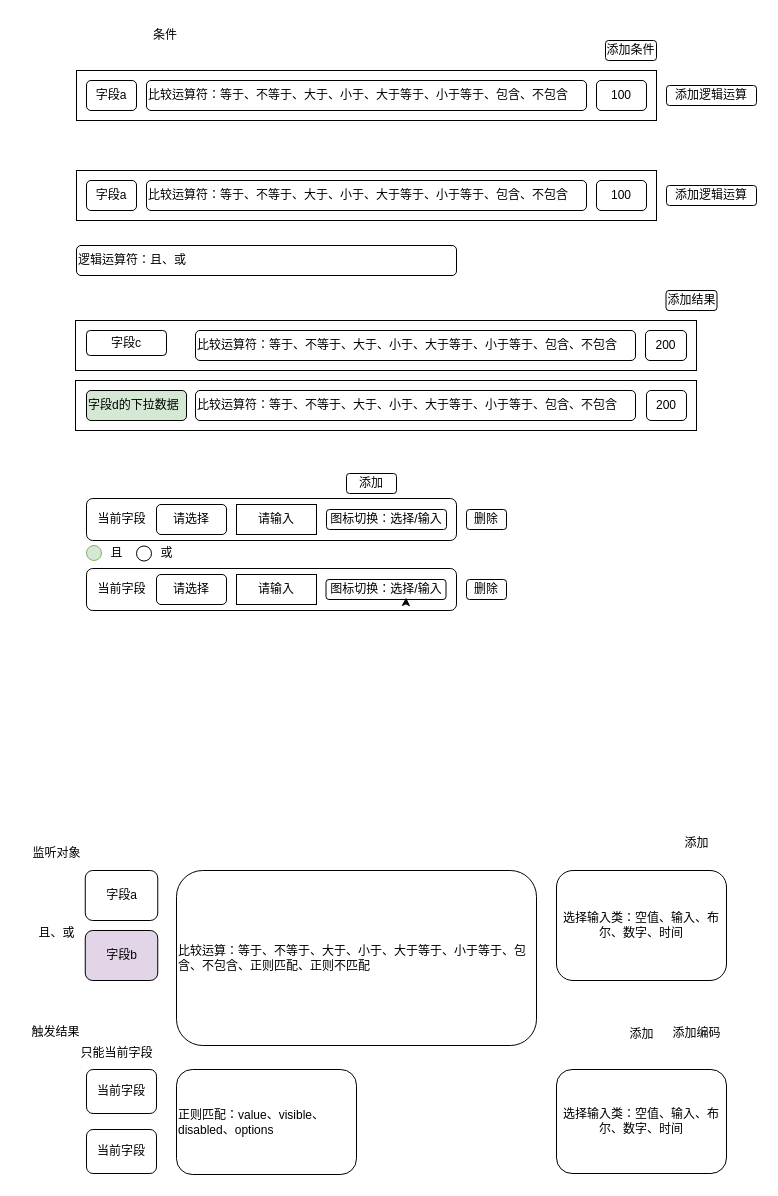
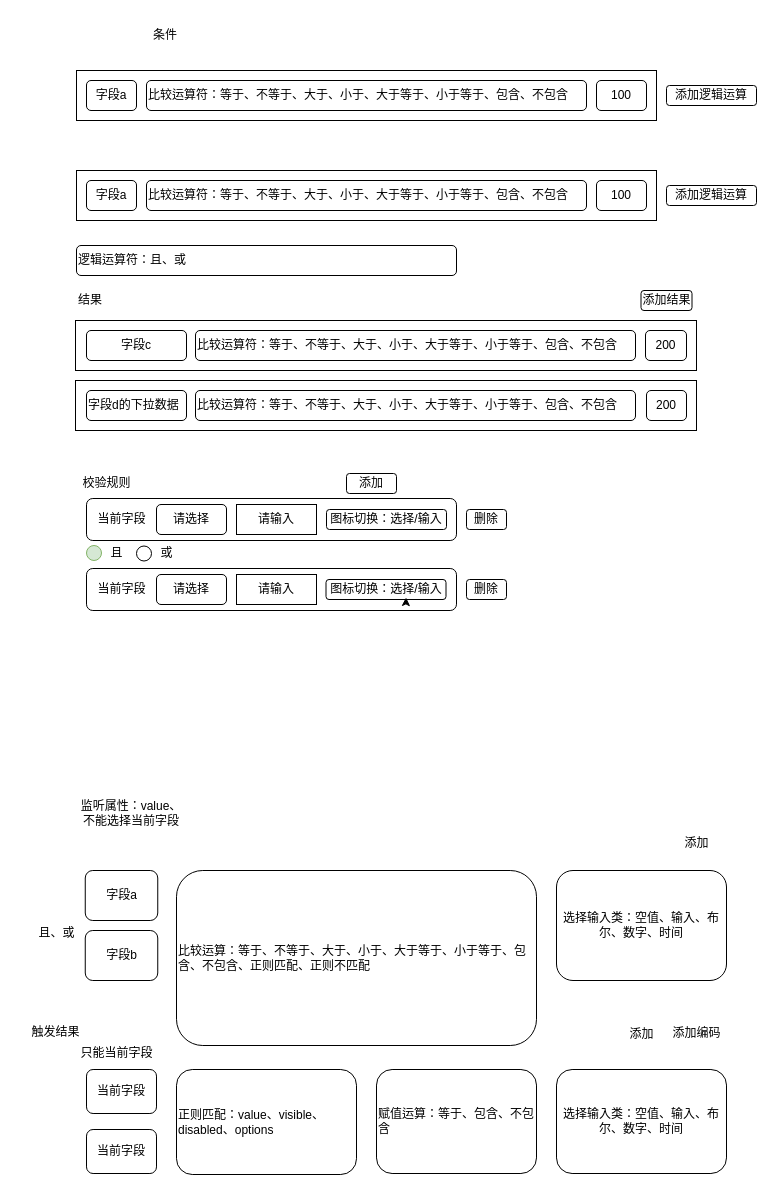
(631, 51) -> none
none -> (107, 301)
(692, 301) -> (667, 301)
(127, 343) -> (137, 346)
(137, 406) -> (137, 406)
none -> (107, 484)
none -> (132, 814)
(57, 854) -> none
(122, 956) -> (122, 956)
none -> (457, 1122)
